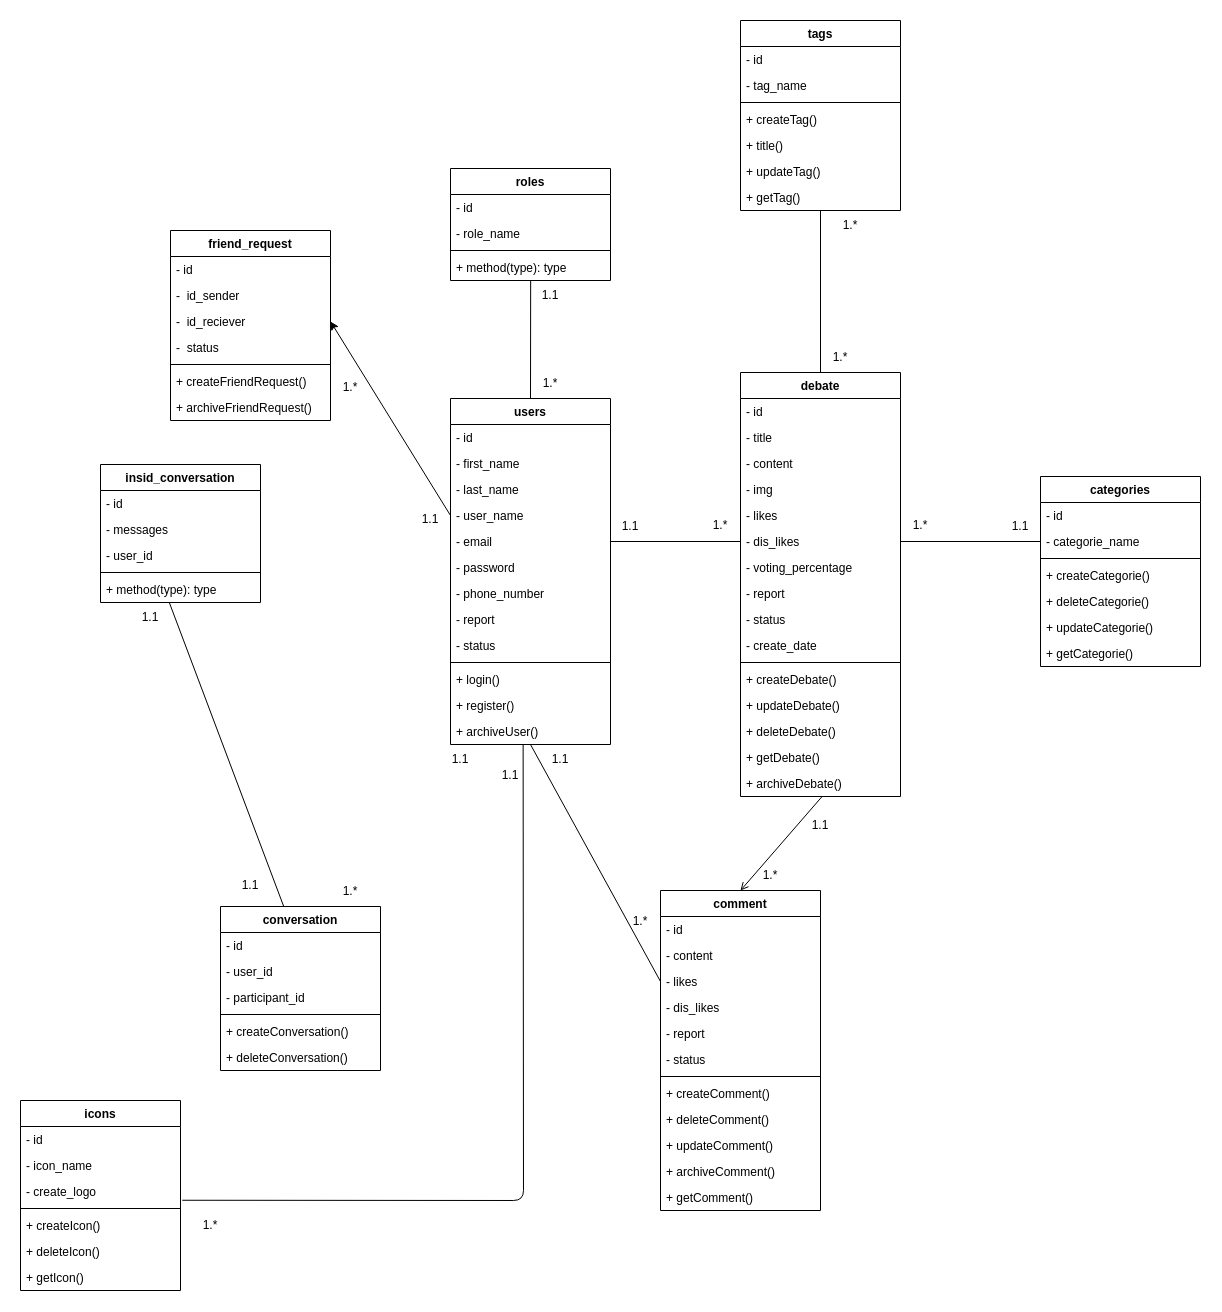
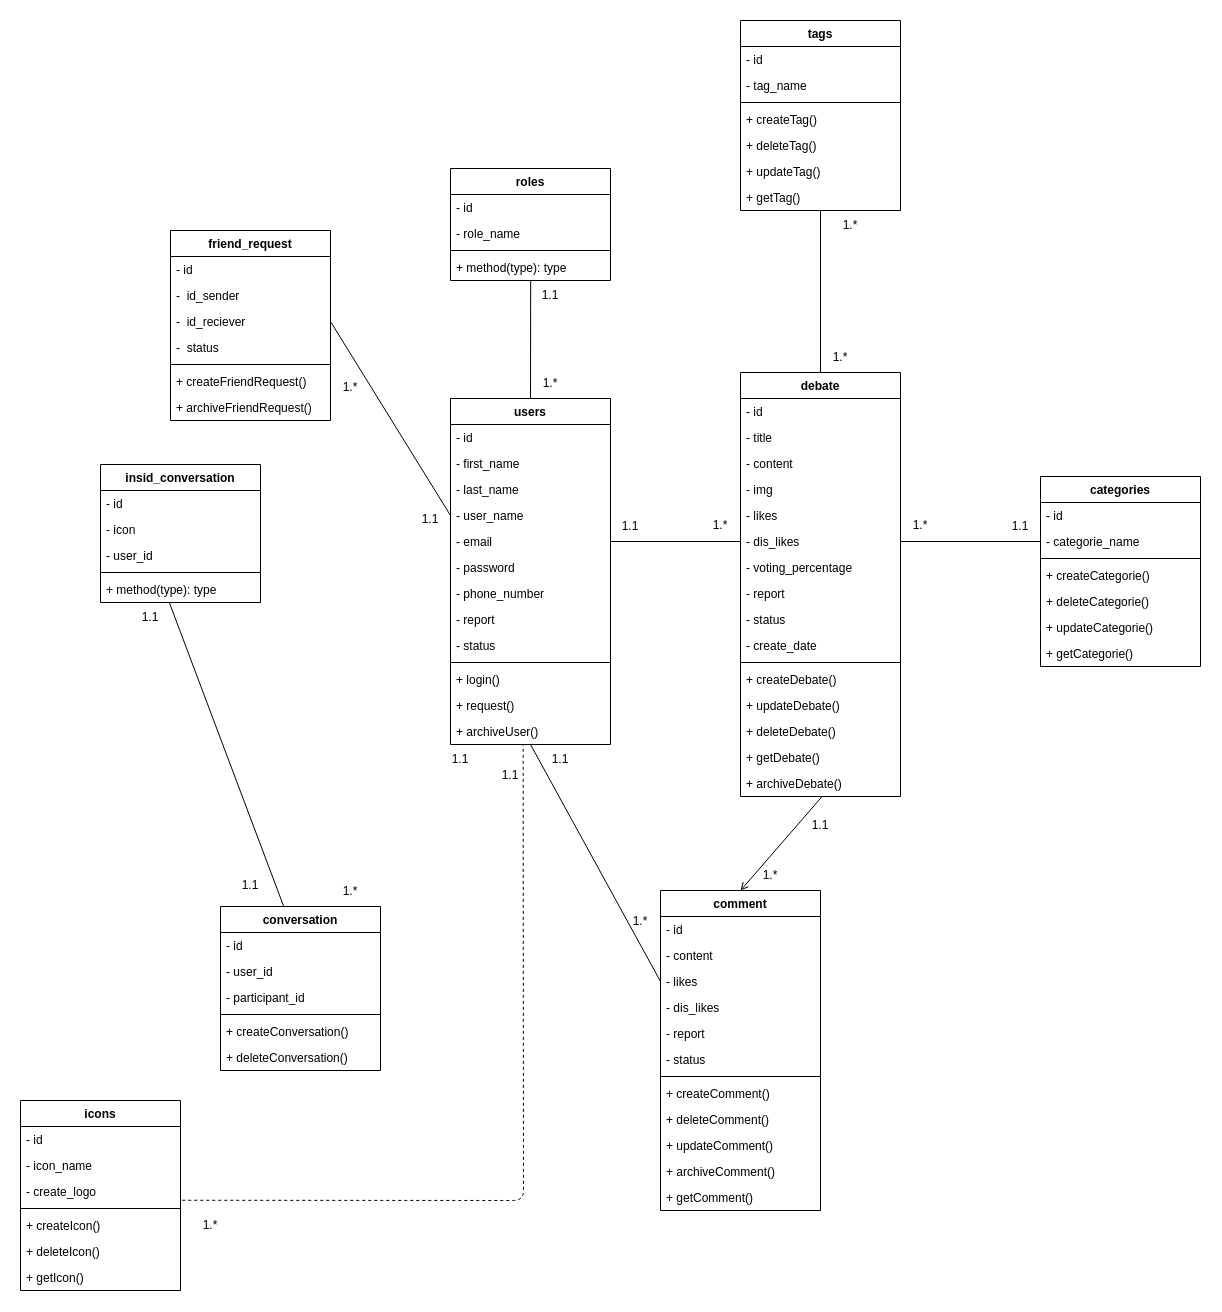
(772, 146) -> (787, 146)
(335, 329) -> (334, 327)
(138, 530) -> (123, 530)
(493, 706) -> (491, 706)
(523, 1138) -> (523, 1138)
